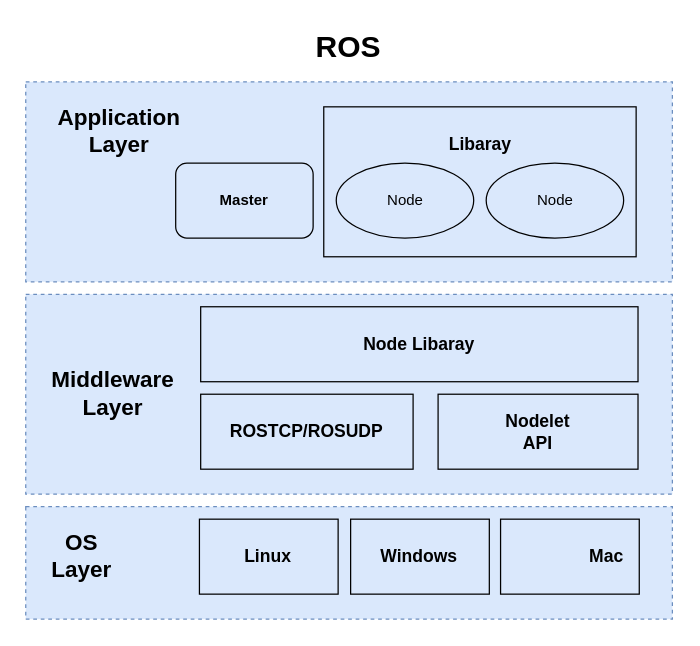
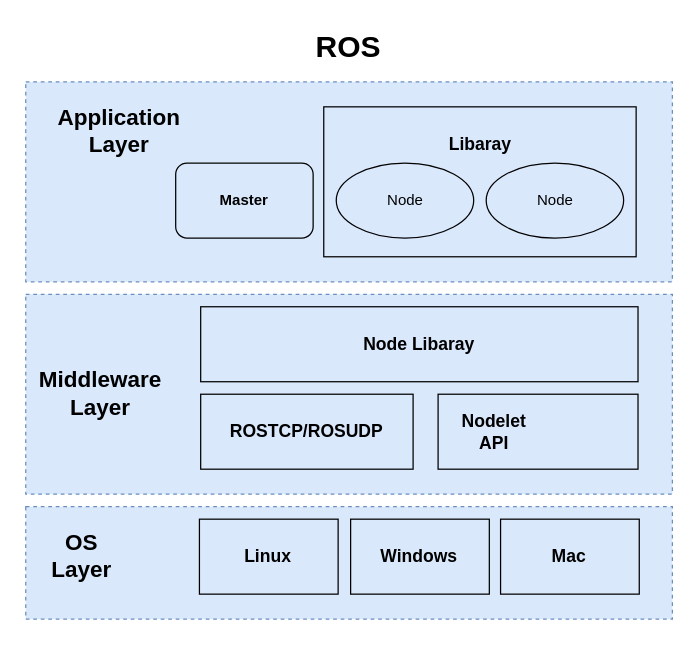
(113, 394) -> (101, 394)
(538, 432) -> (494, 432)
(608, 557) -> (570, 557)
